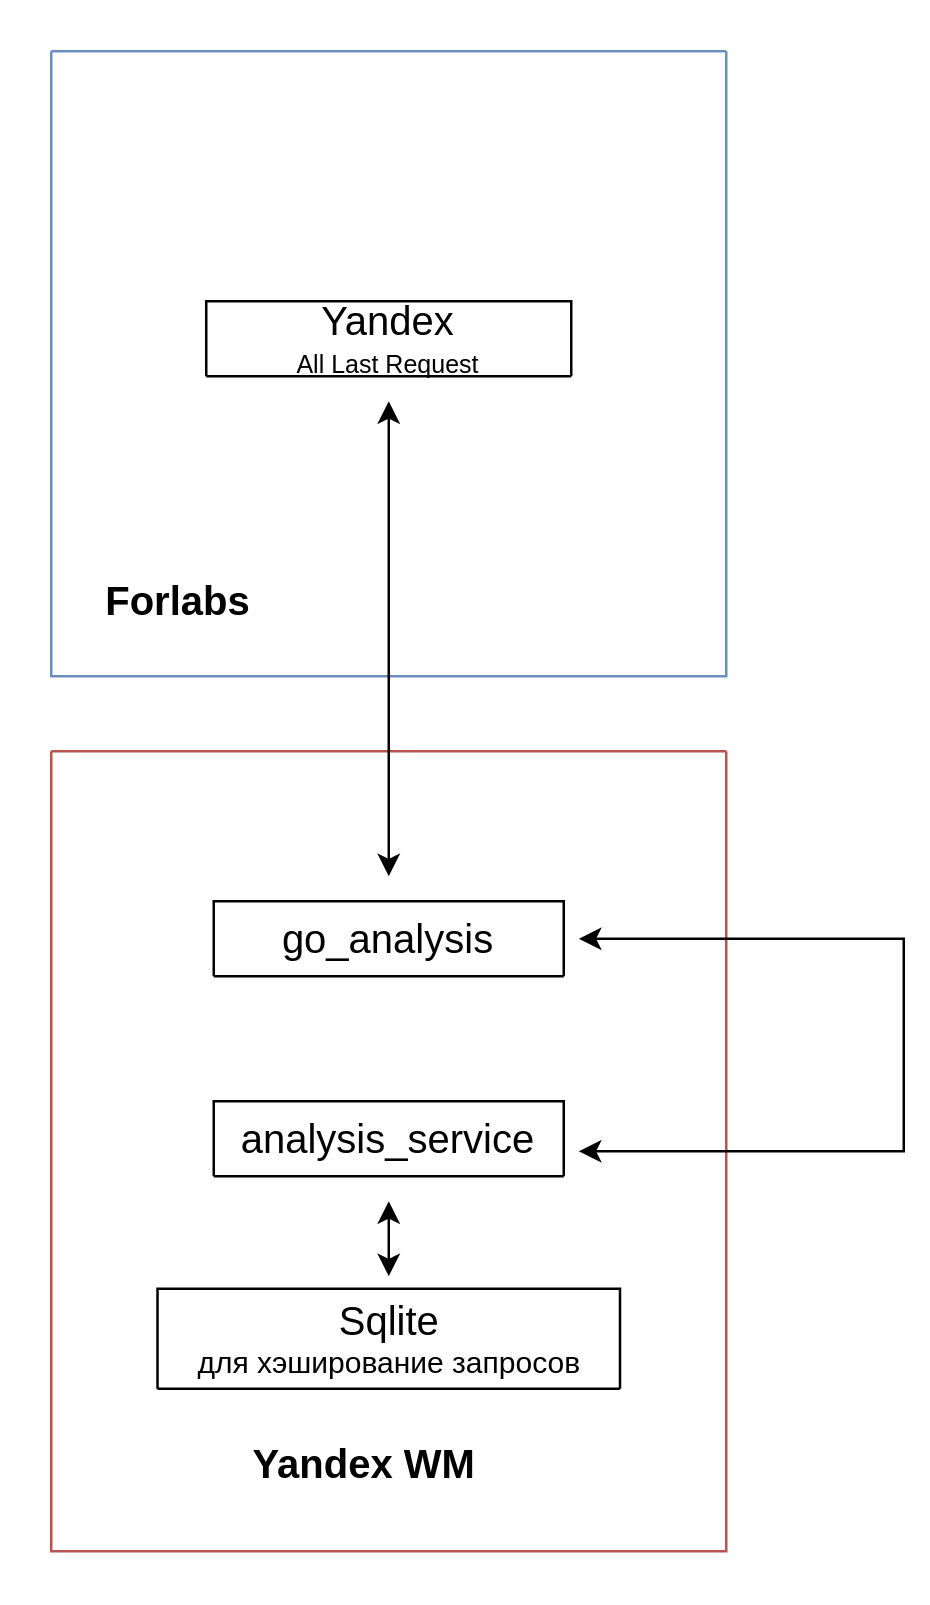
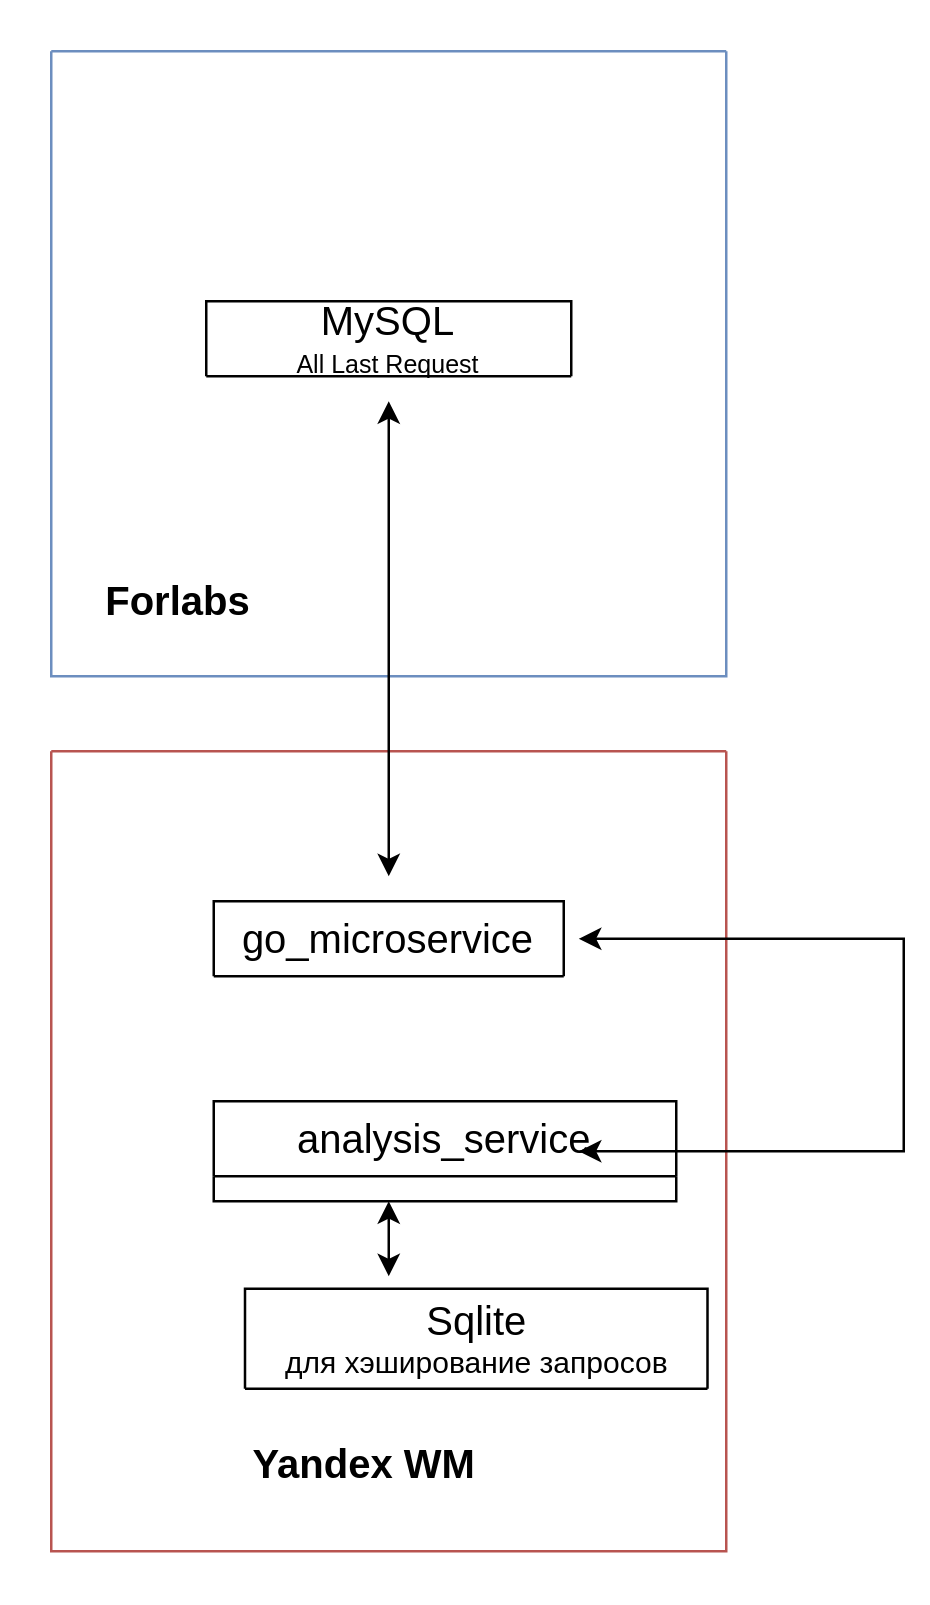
(389, 339) -> (389, 339)
(389, 939) -> (389, 939)
(389, 1139) -> (445, 1151)
(389, 1339) -> (476, 1339)
